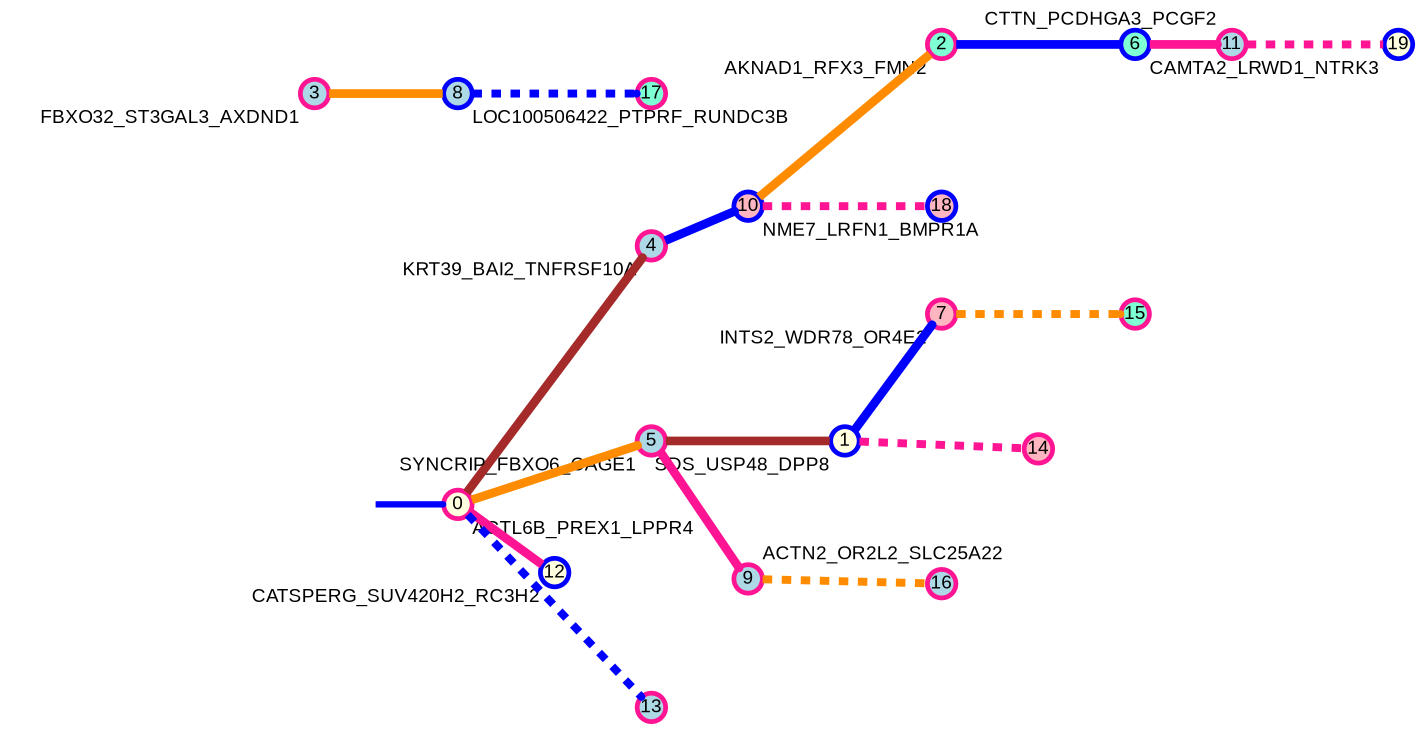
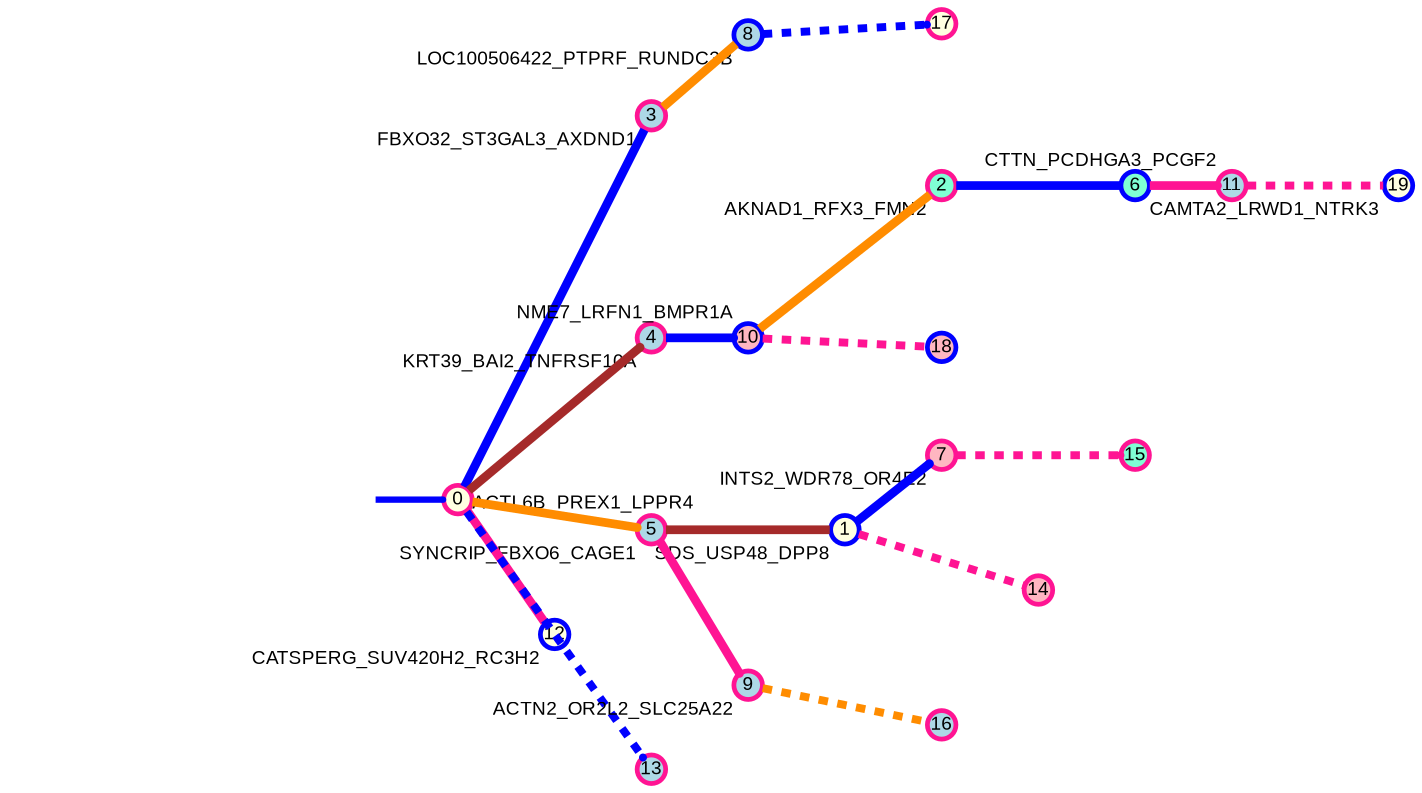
(651, 94) -> (942, 24)
none -> (554, 308)
(1038, 314) -> (1038, 455)
